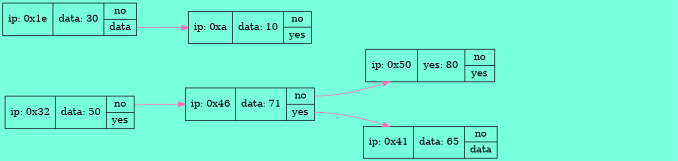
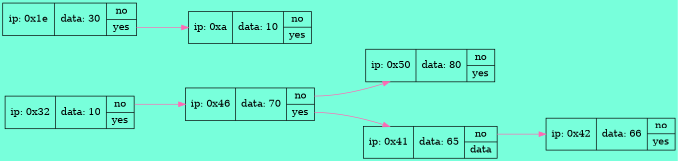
(120, 27) -> (122, 27)
(441, 65) -> (441, 65)
(261, 104) -> (261, 104)
(81, 112) -> (81, 112)
none -> (611, 134)
